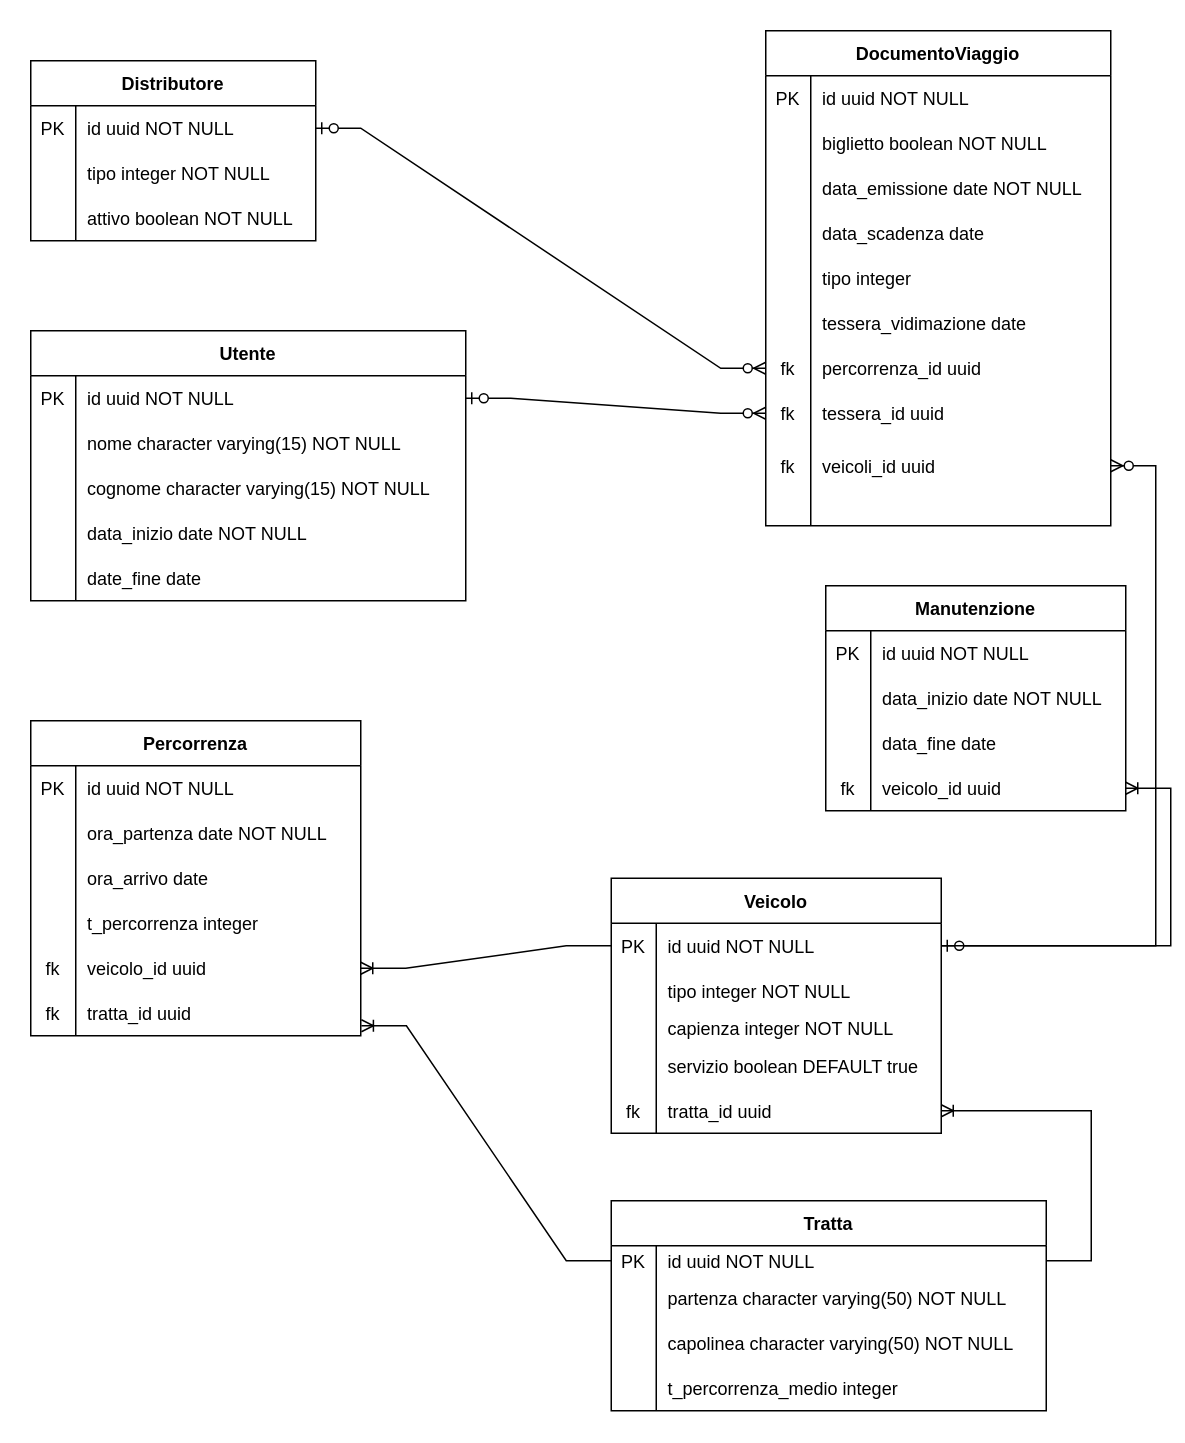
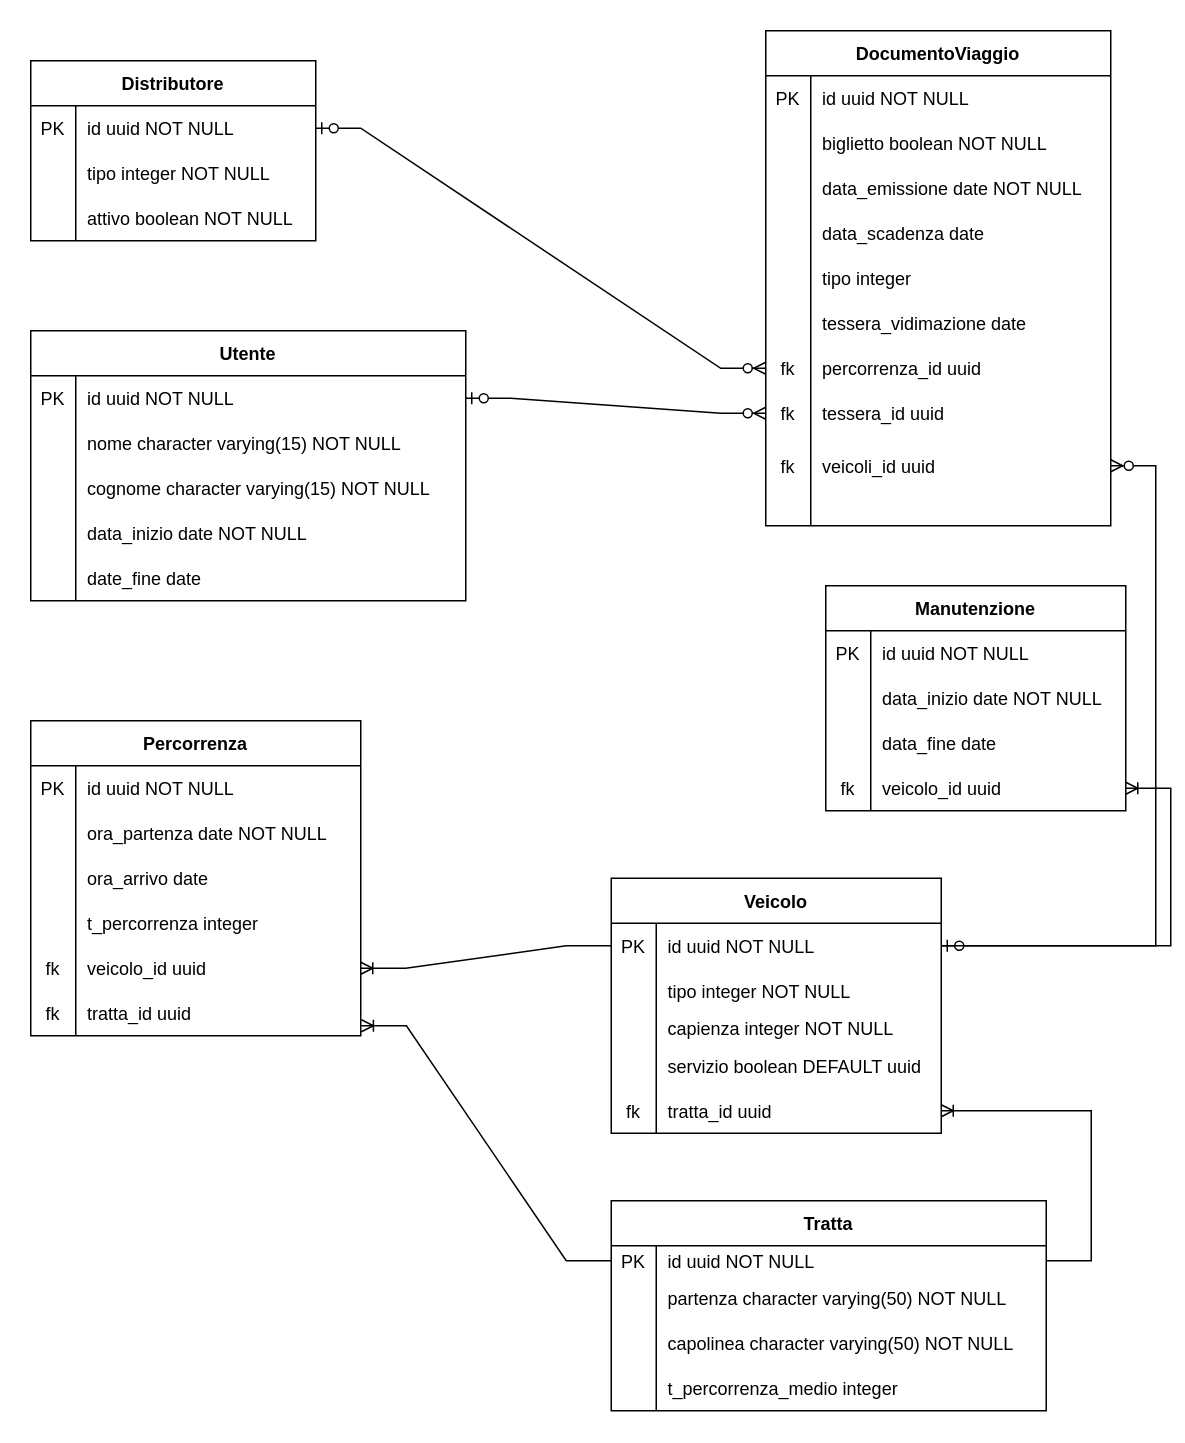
(800, 1067) -> (797, 1067)
